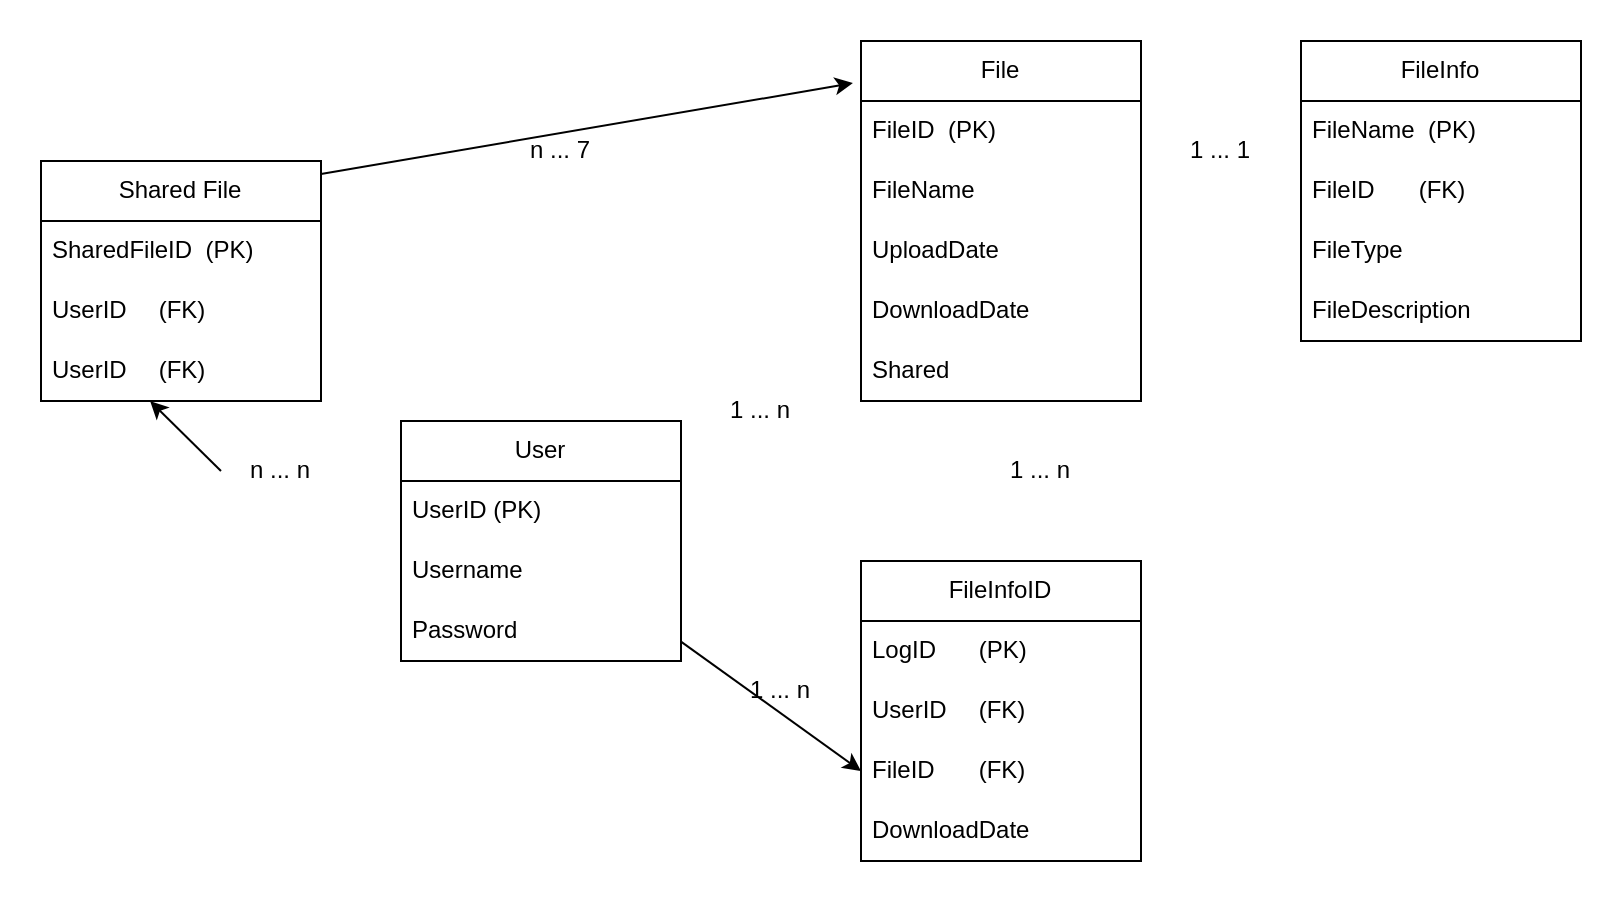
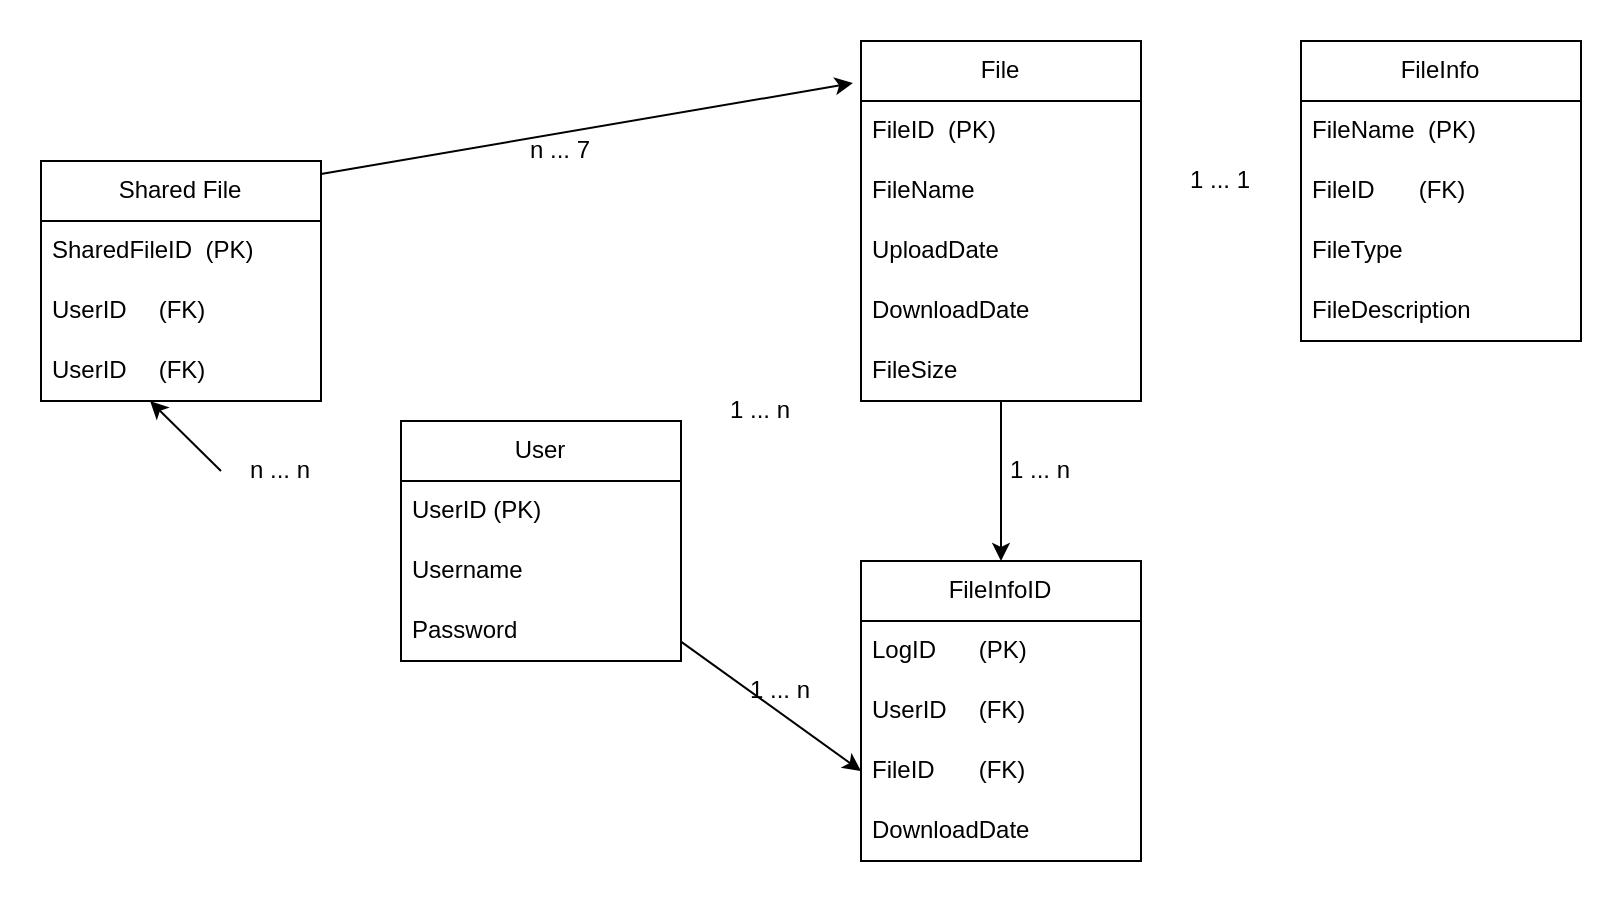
(1221, 151) -> (1221, 181)
(913, 371) -> (917, 371)
none -> (1001, 476)
